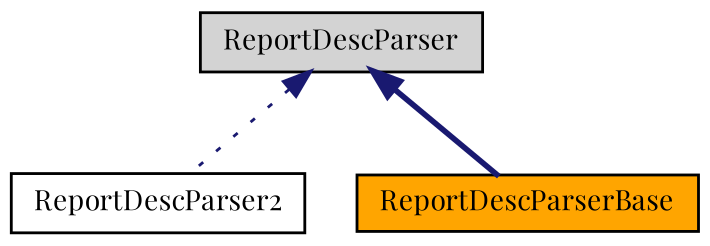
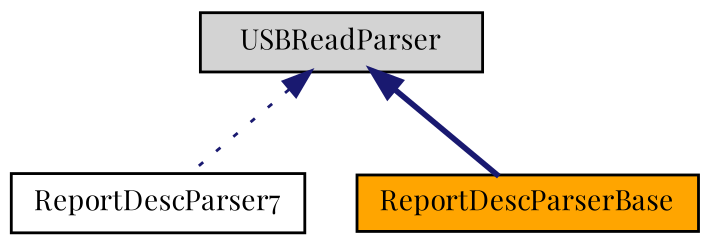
(341, 42) -> (341, 42)
(158, 203) -> (158, 203)
